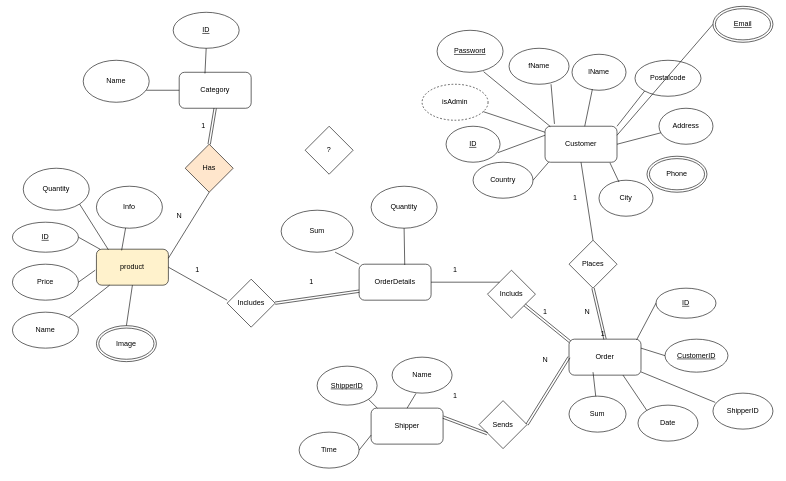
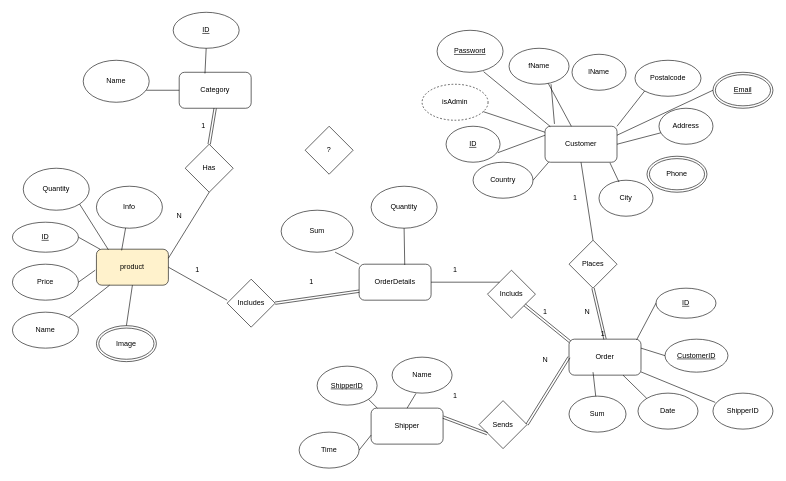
(743, 24) -> (743, 90)
(589, 108) -> (563, 110)
(209, 168) -> (209, 168)
(668, 423) -> (668, 411)
